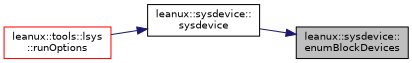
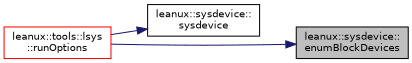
(273, 31) -> (199, 45)
